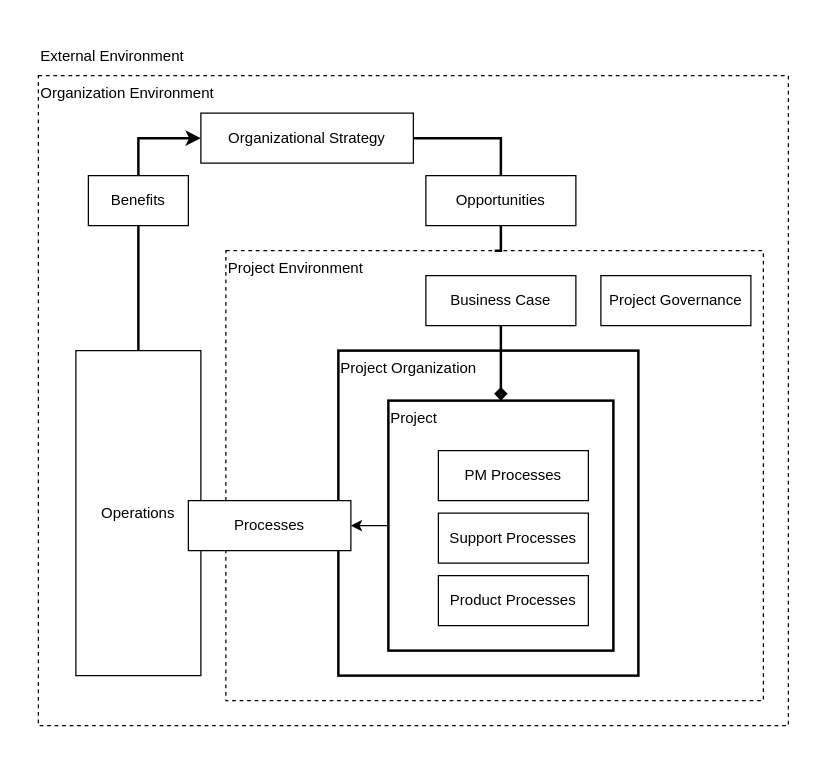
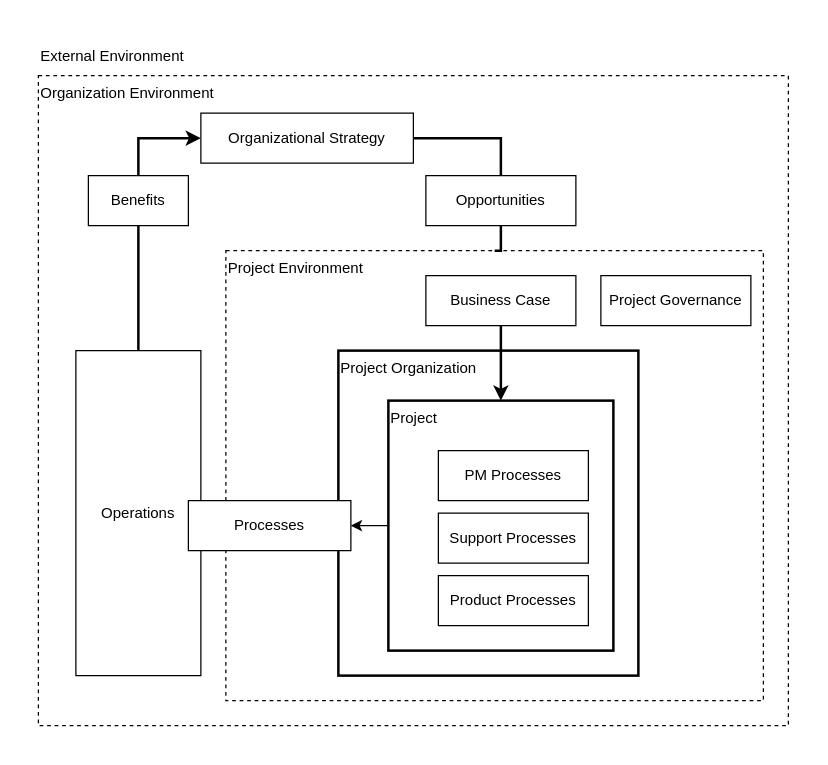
(501, 387) -> (501, 388)
